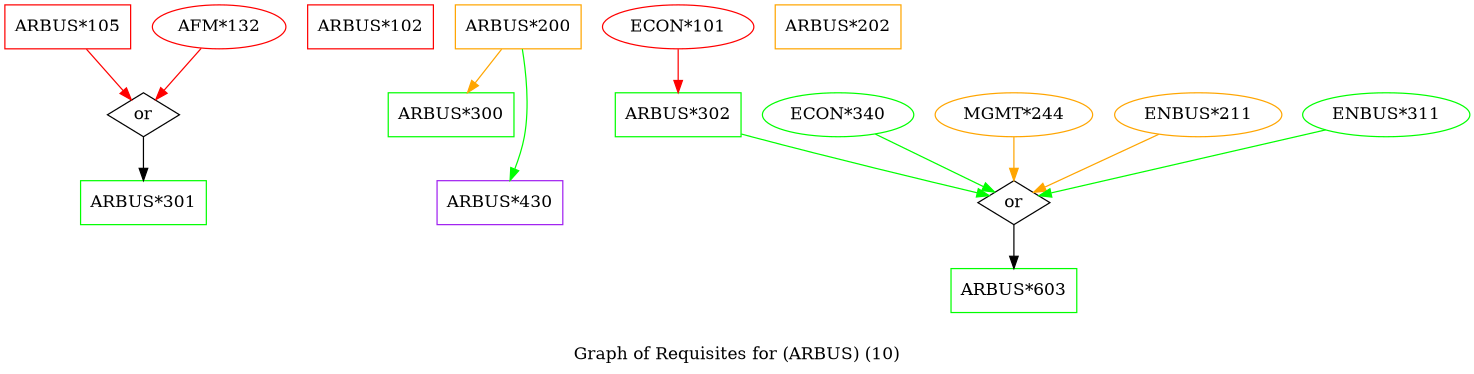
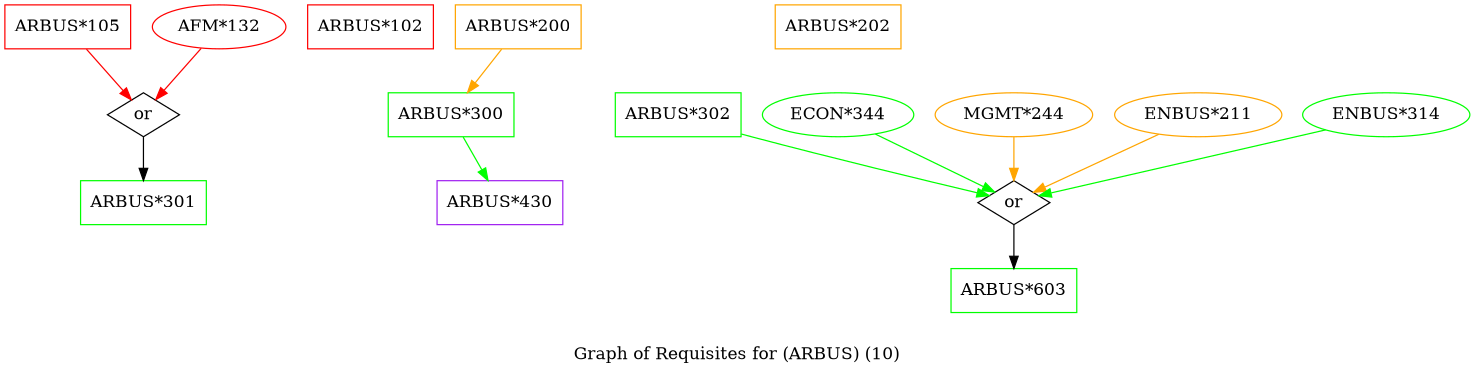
(678, 27) -> none
(527, 110) -> (472, 153)
(838, 115) -> (838, 115)
(1386, 115) -> (1386, 115)
